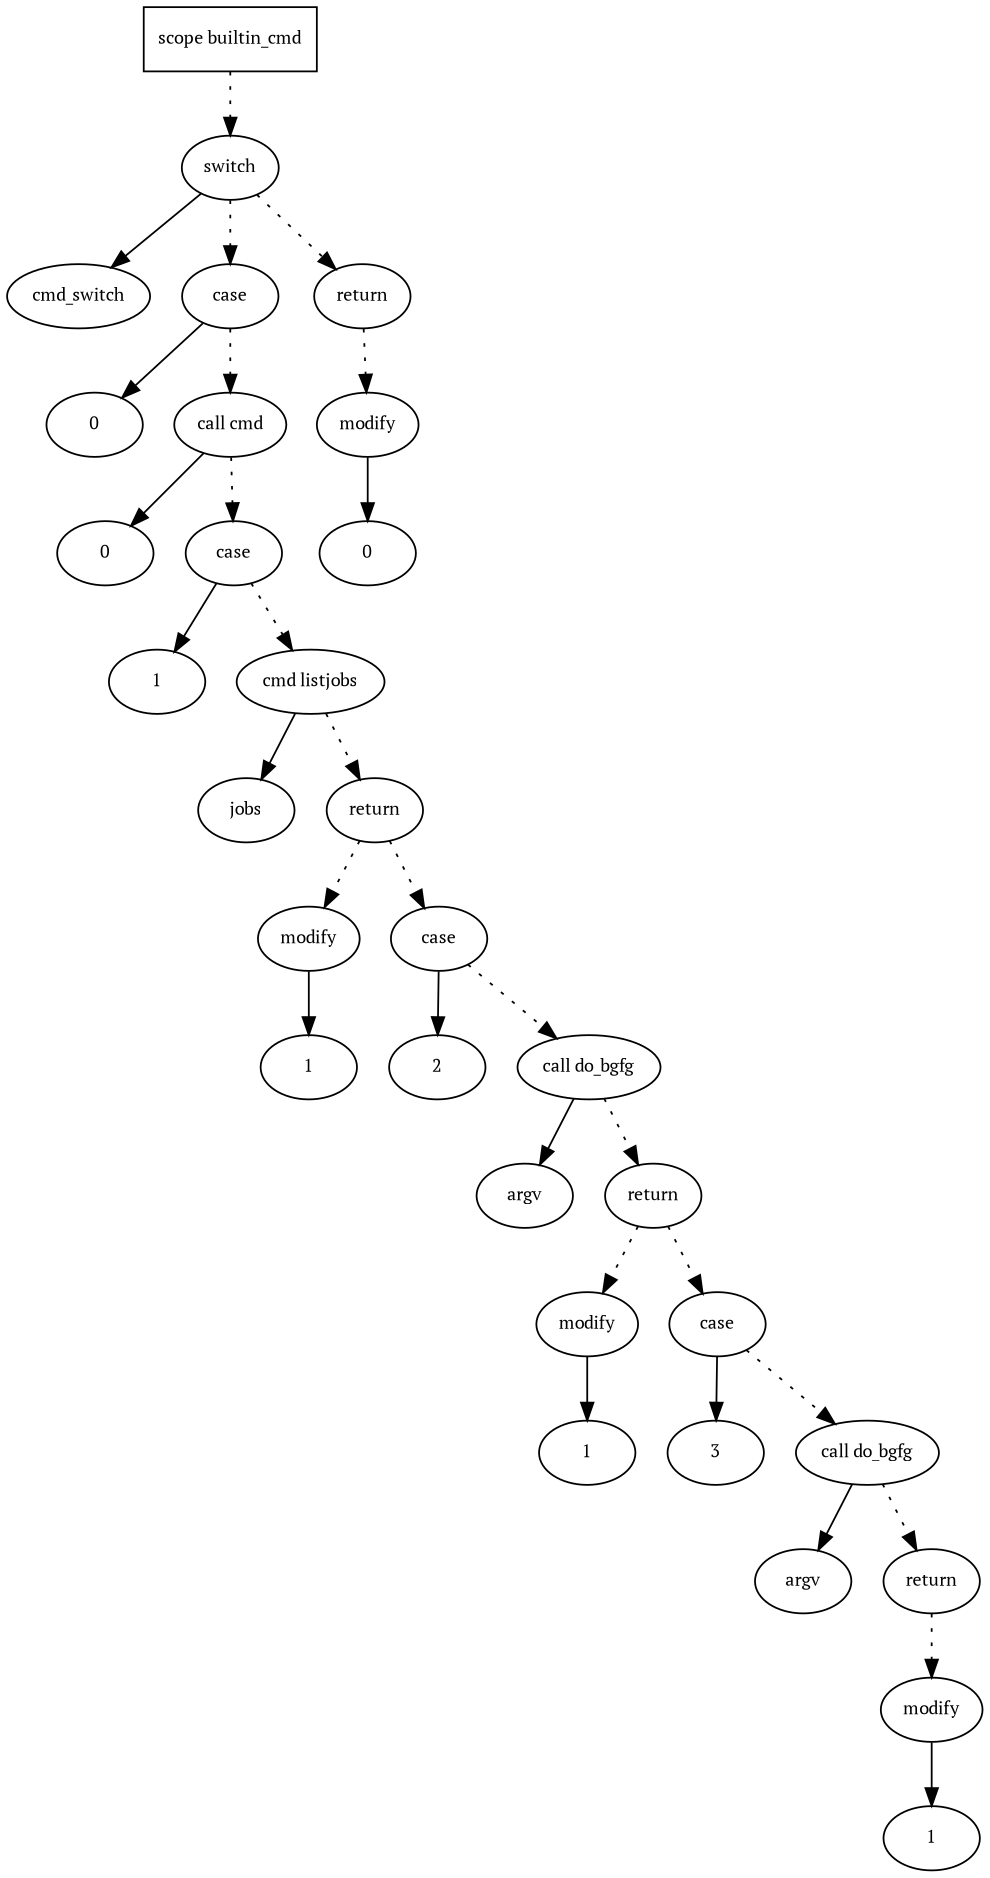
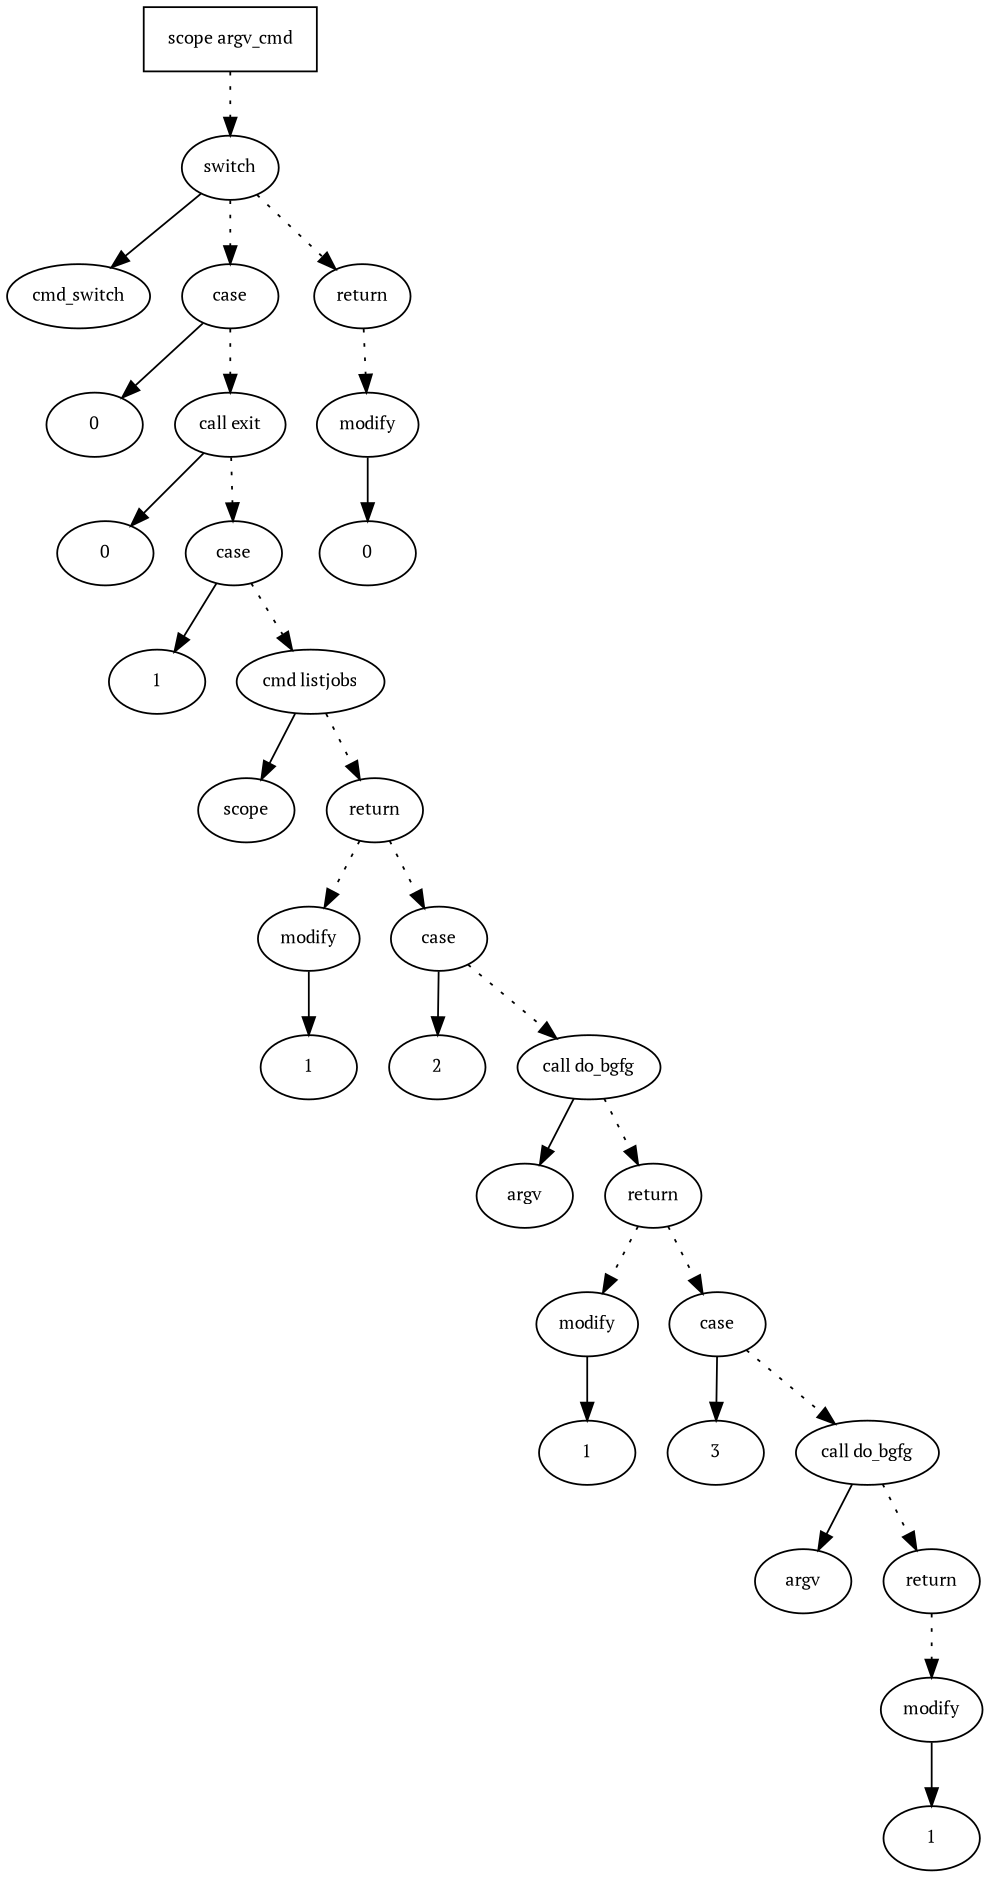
(230, 39) -> (230, 39)
(230, 425) -> (230, 425)
(246, 810) -> (246, 810)
